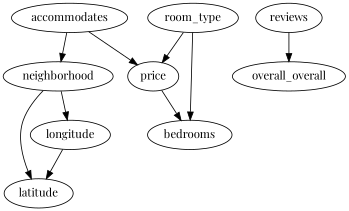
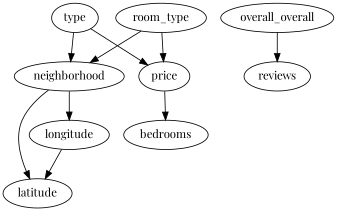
(70, 18) -> (75, 18)
(289, 43) -> (277, 43)
(192, 72) -> (122, 43)
